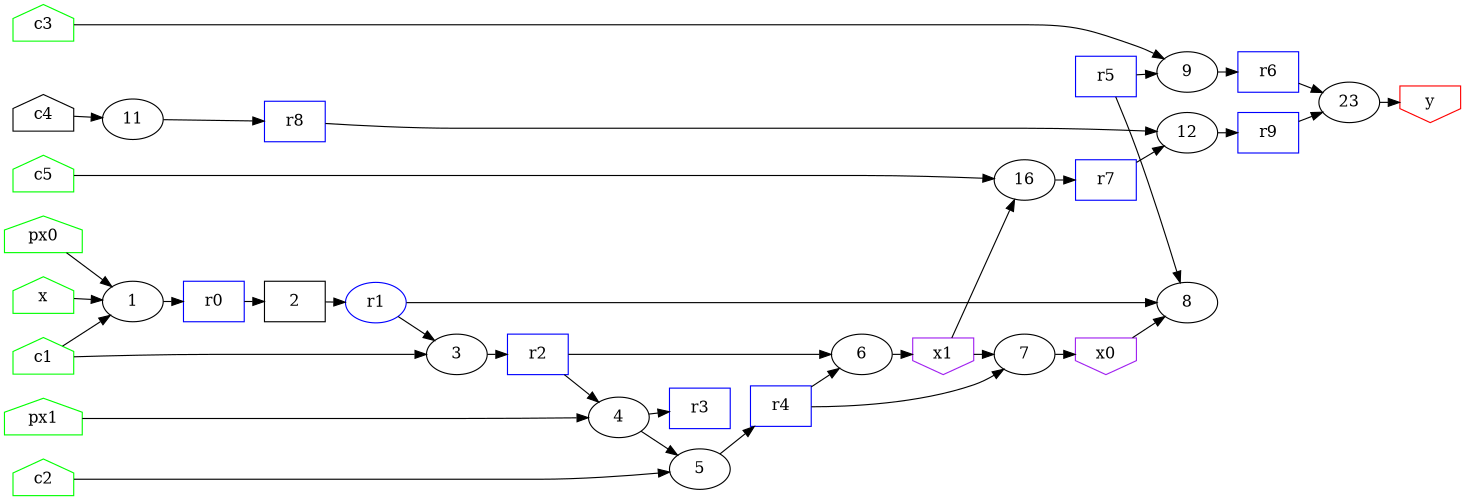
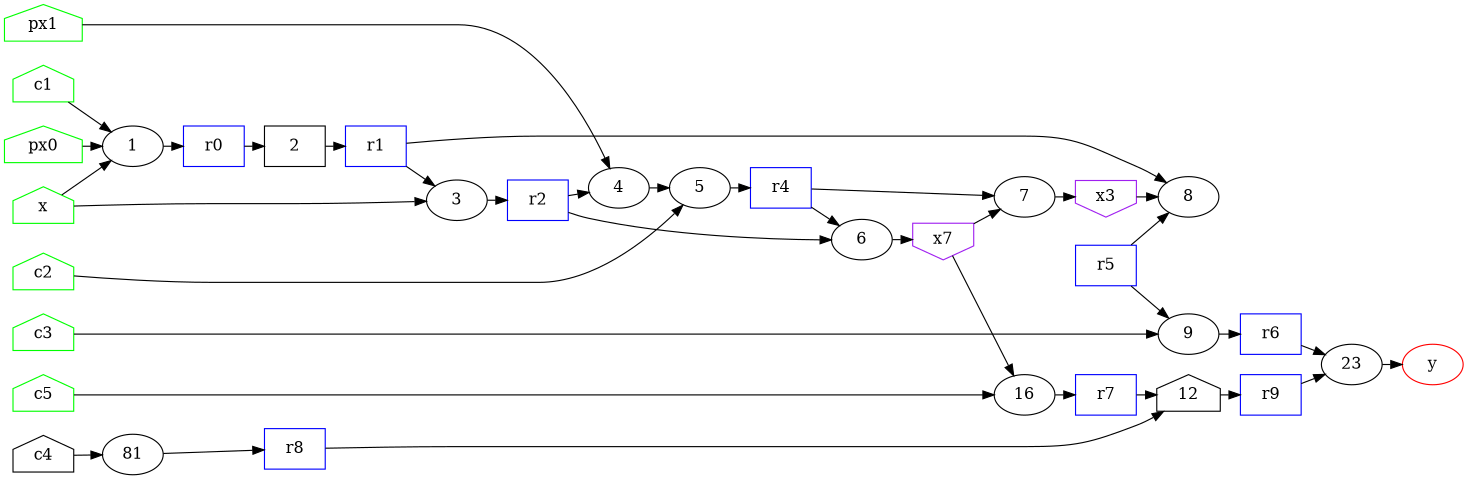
(1430, 102) -> (1433, 364)
(133, 119) -> (133, 454)
(1187, 133) -> (1189, 395)
(376, 303) -> (376, 146)
(244, 354) -> (244, 204)
(943, 354) -> (943, 240)
(1106, 354) -> (1106, 197)
(700, 408) -> none
